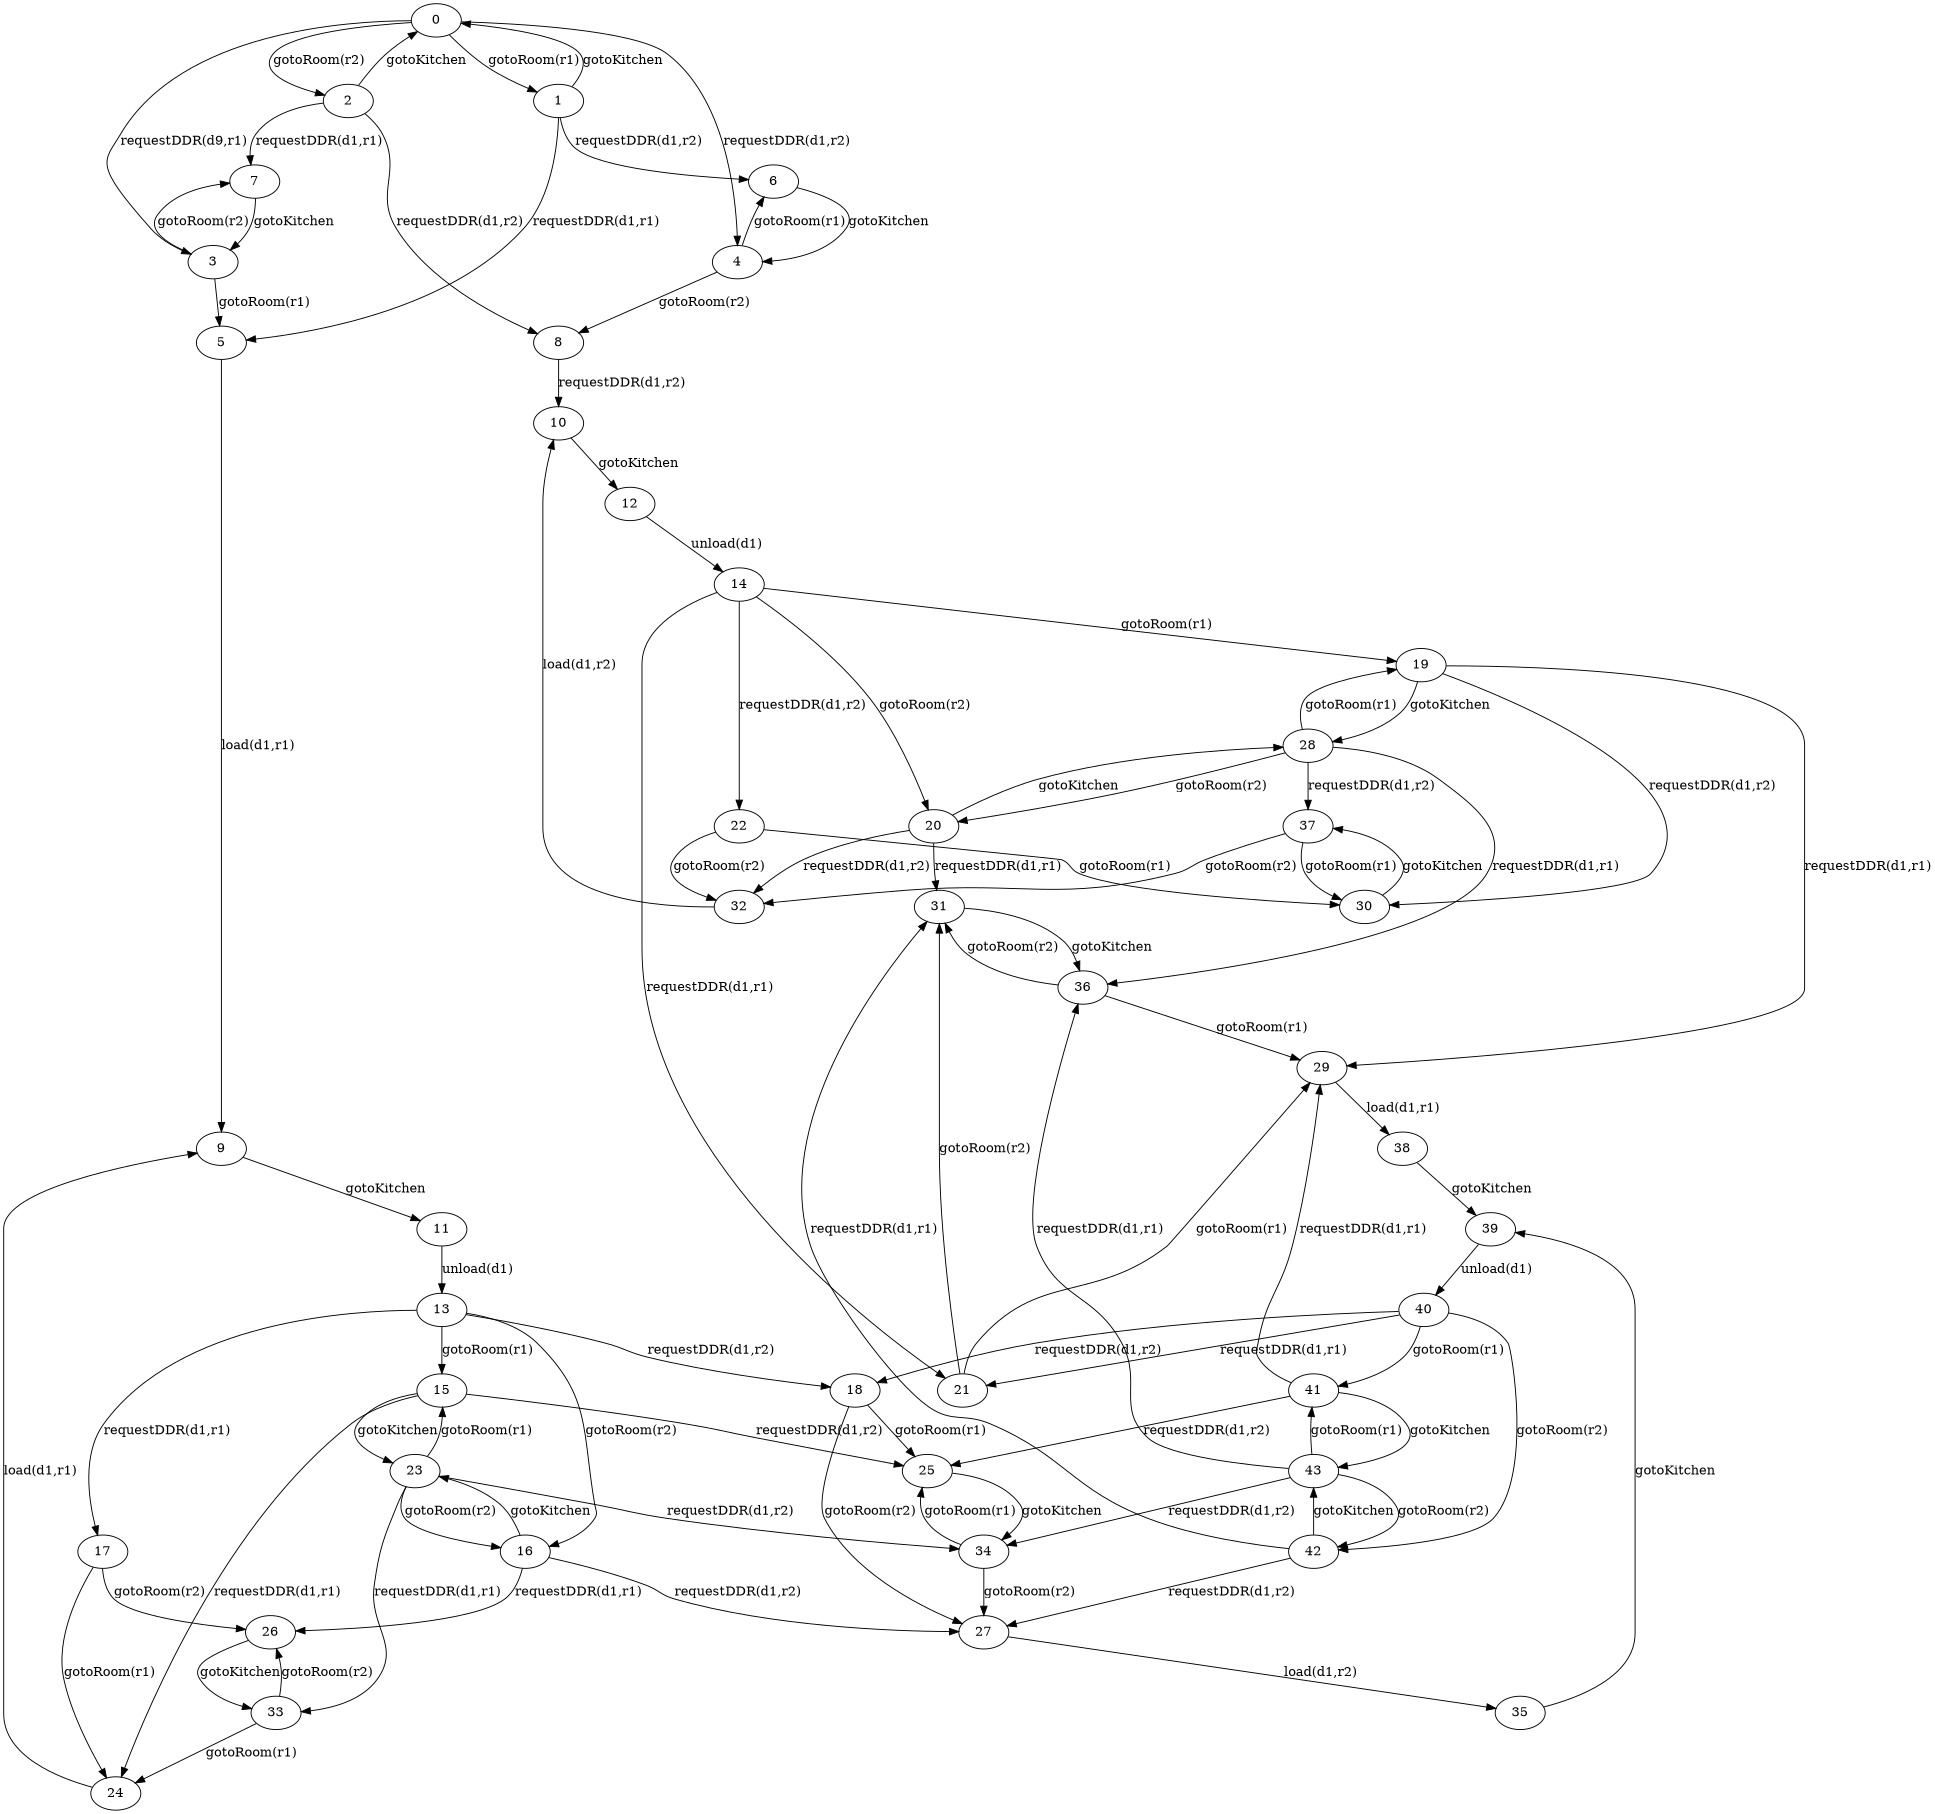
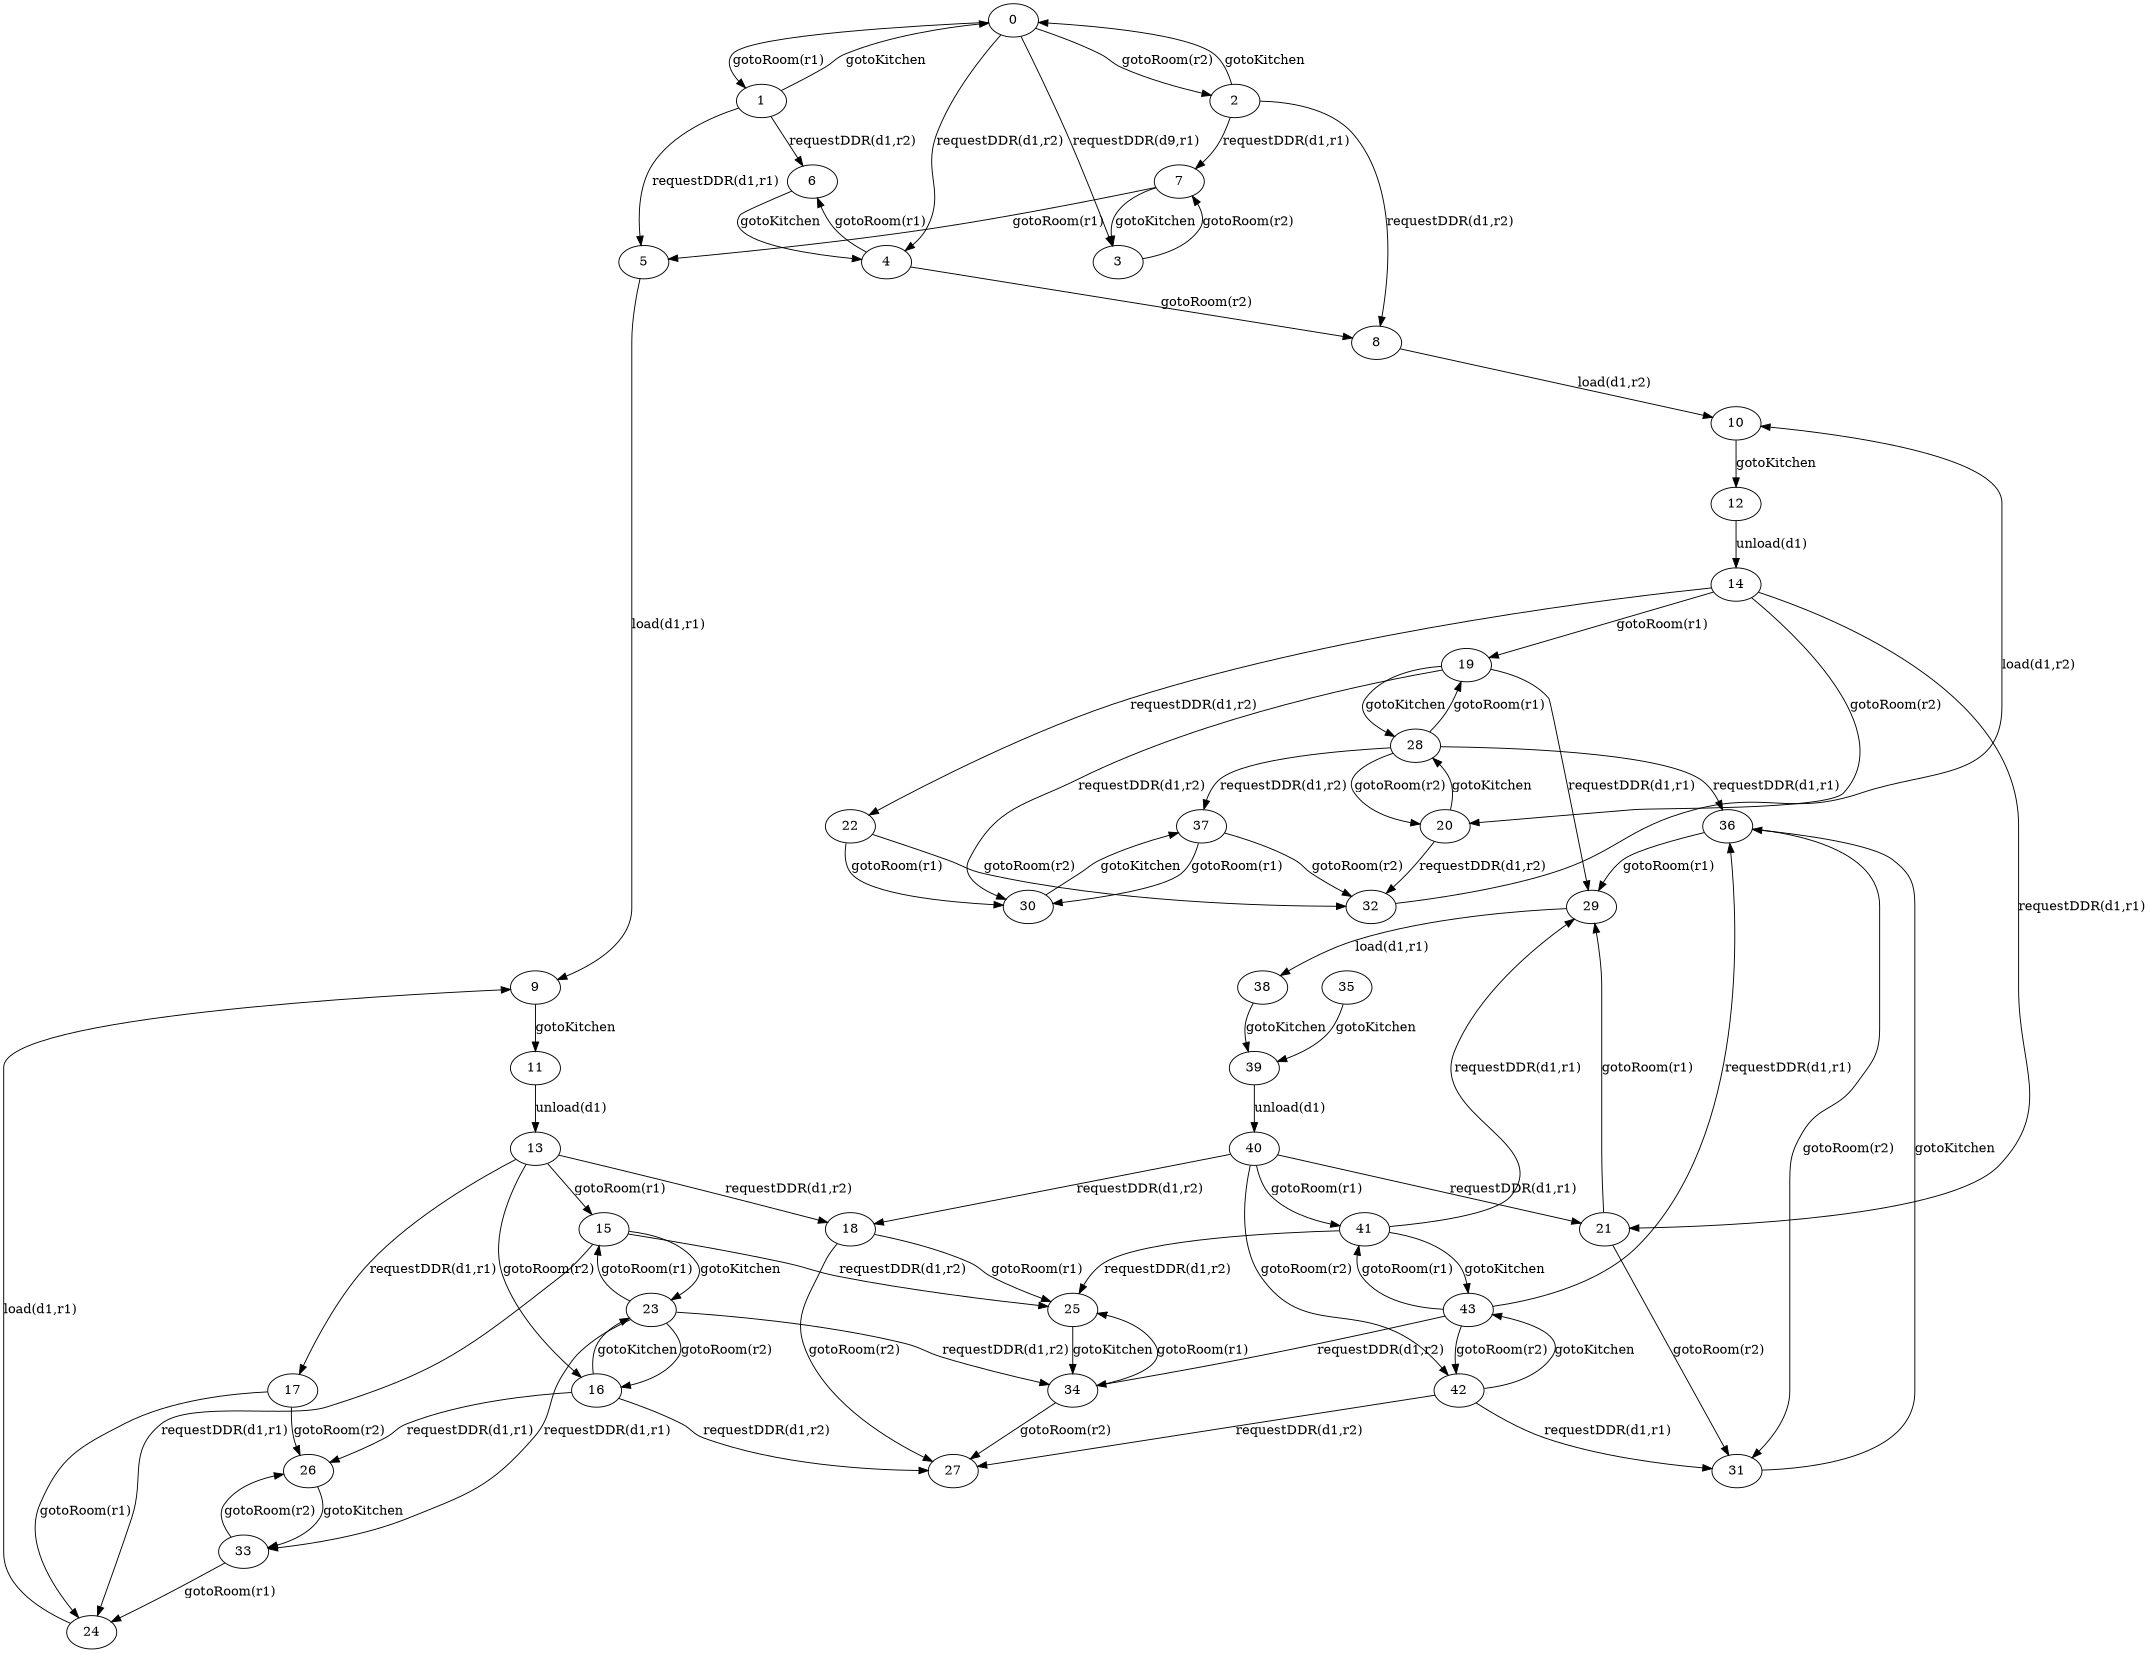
(217, 298) -> (918, 231)
(622, 383) -> (1614, 383)
(934, 862) -> none
(1247, 1672) -> none
